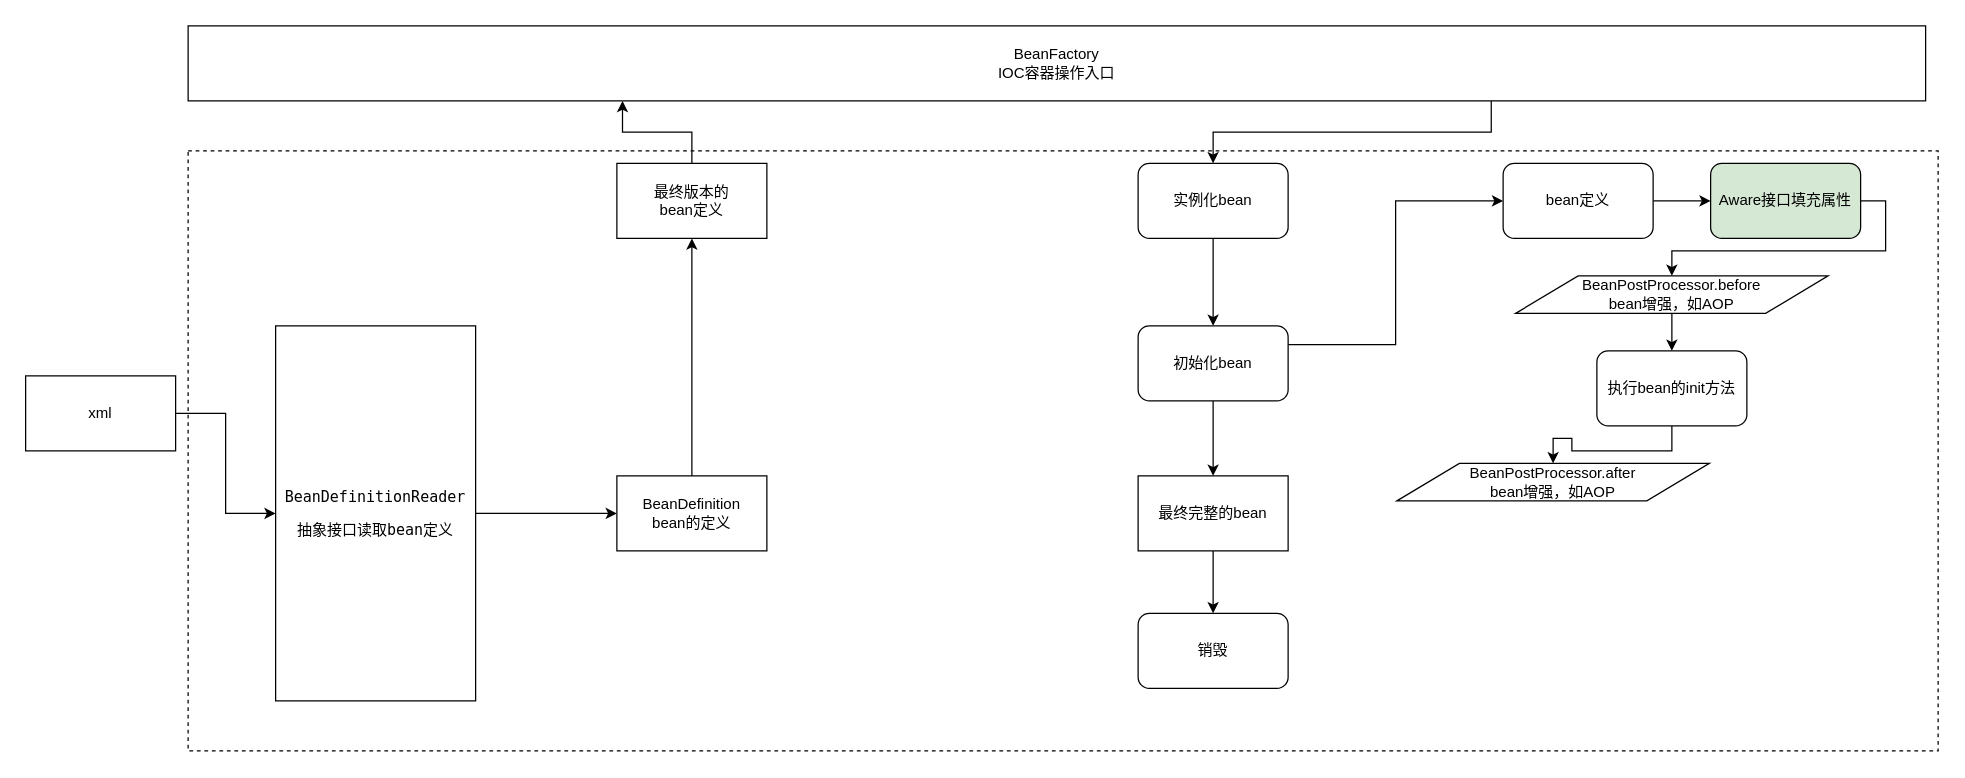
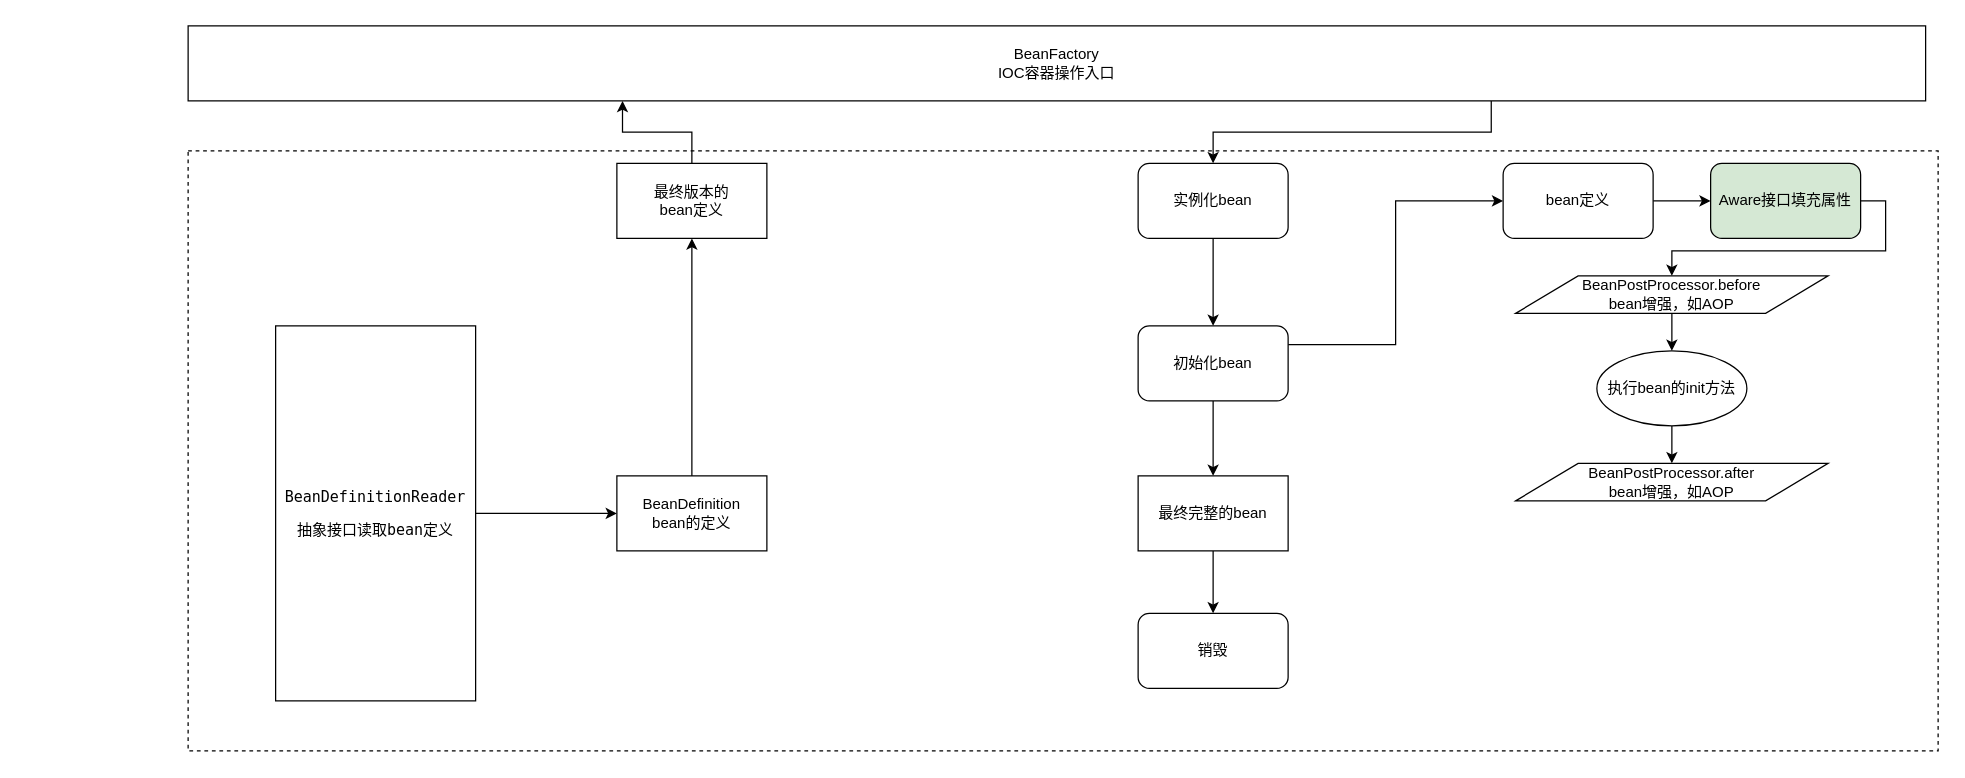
(1672, 388) -> (1672, 388)
(101, 413) -> none
(226, 459) -> none
(1553, 482) -> (1672, 482)
